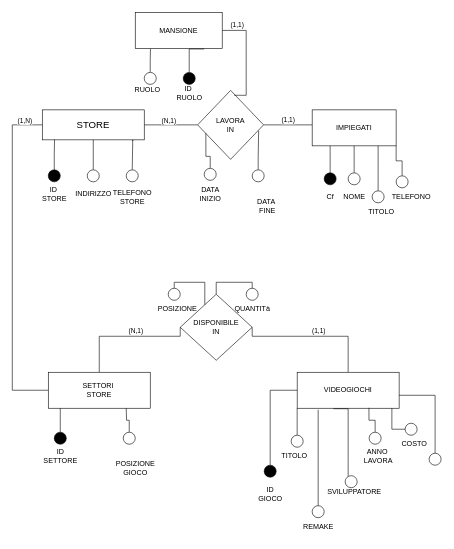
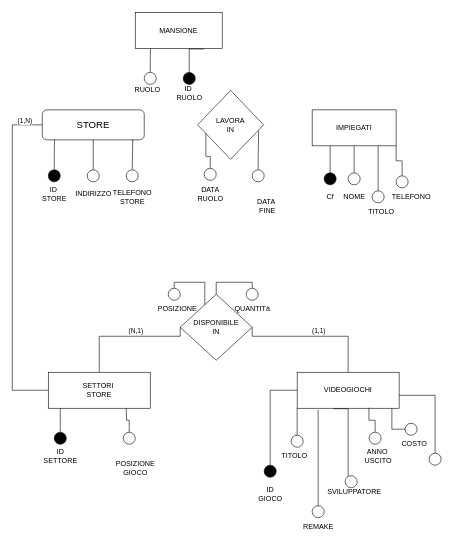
(246, 56) -> none
(93, 125) -> (93, 125)
(170, 125) -> none
(288, 125) -> none
(211, 194) -> (211, 194)
(379, 456) -> (379, 456)
